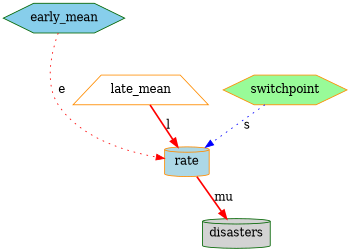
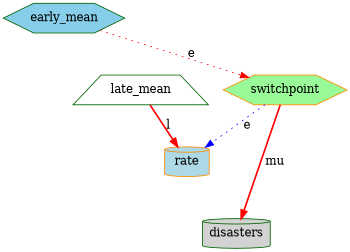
(141, 90) -> (141, 90)
(71, 120) -> (170, 53)
(247, 126) -> (247, 126)
(209, 194) -> (262, 158)
